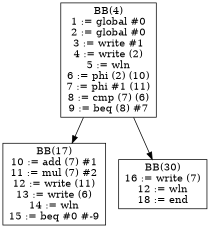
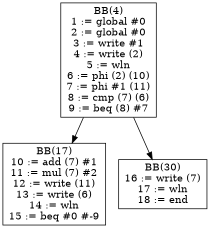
(163, 184) -> (163, 184)
